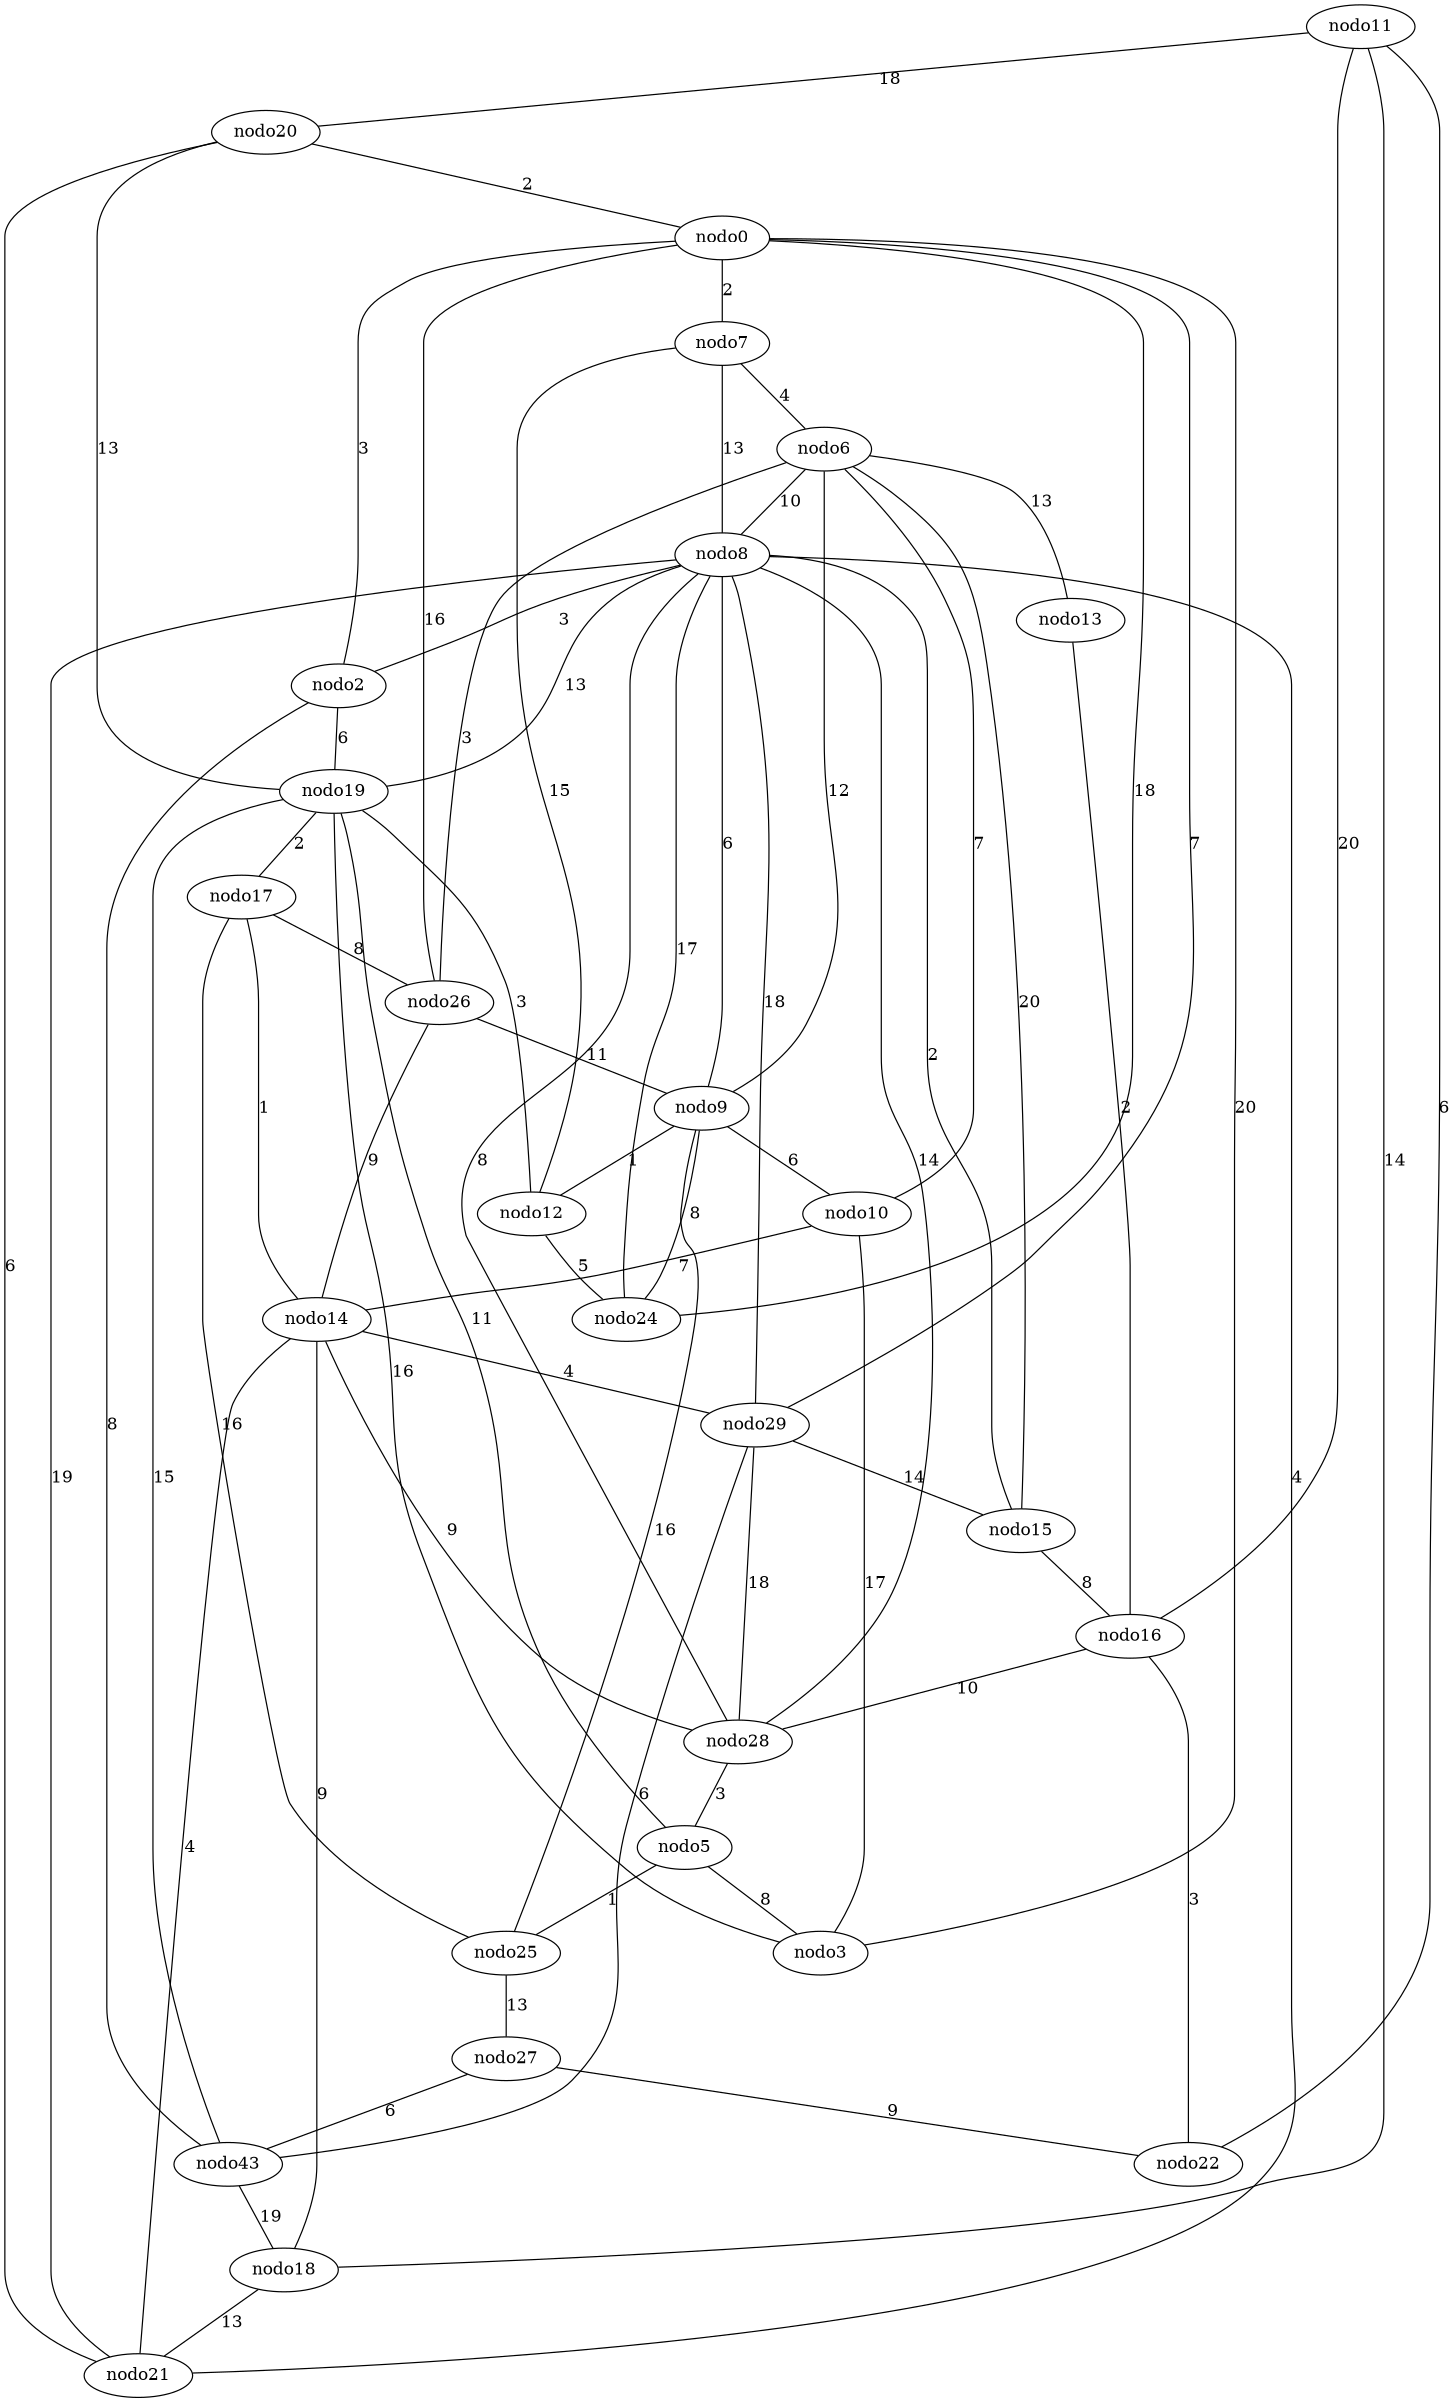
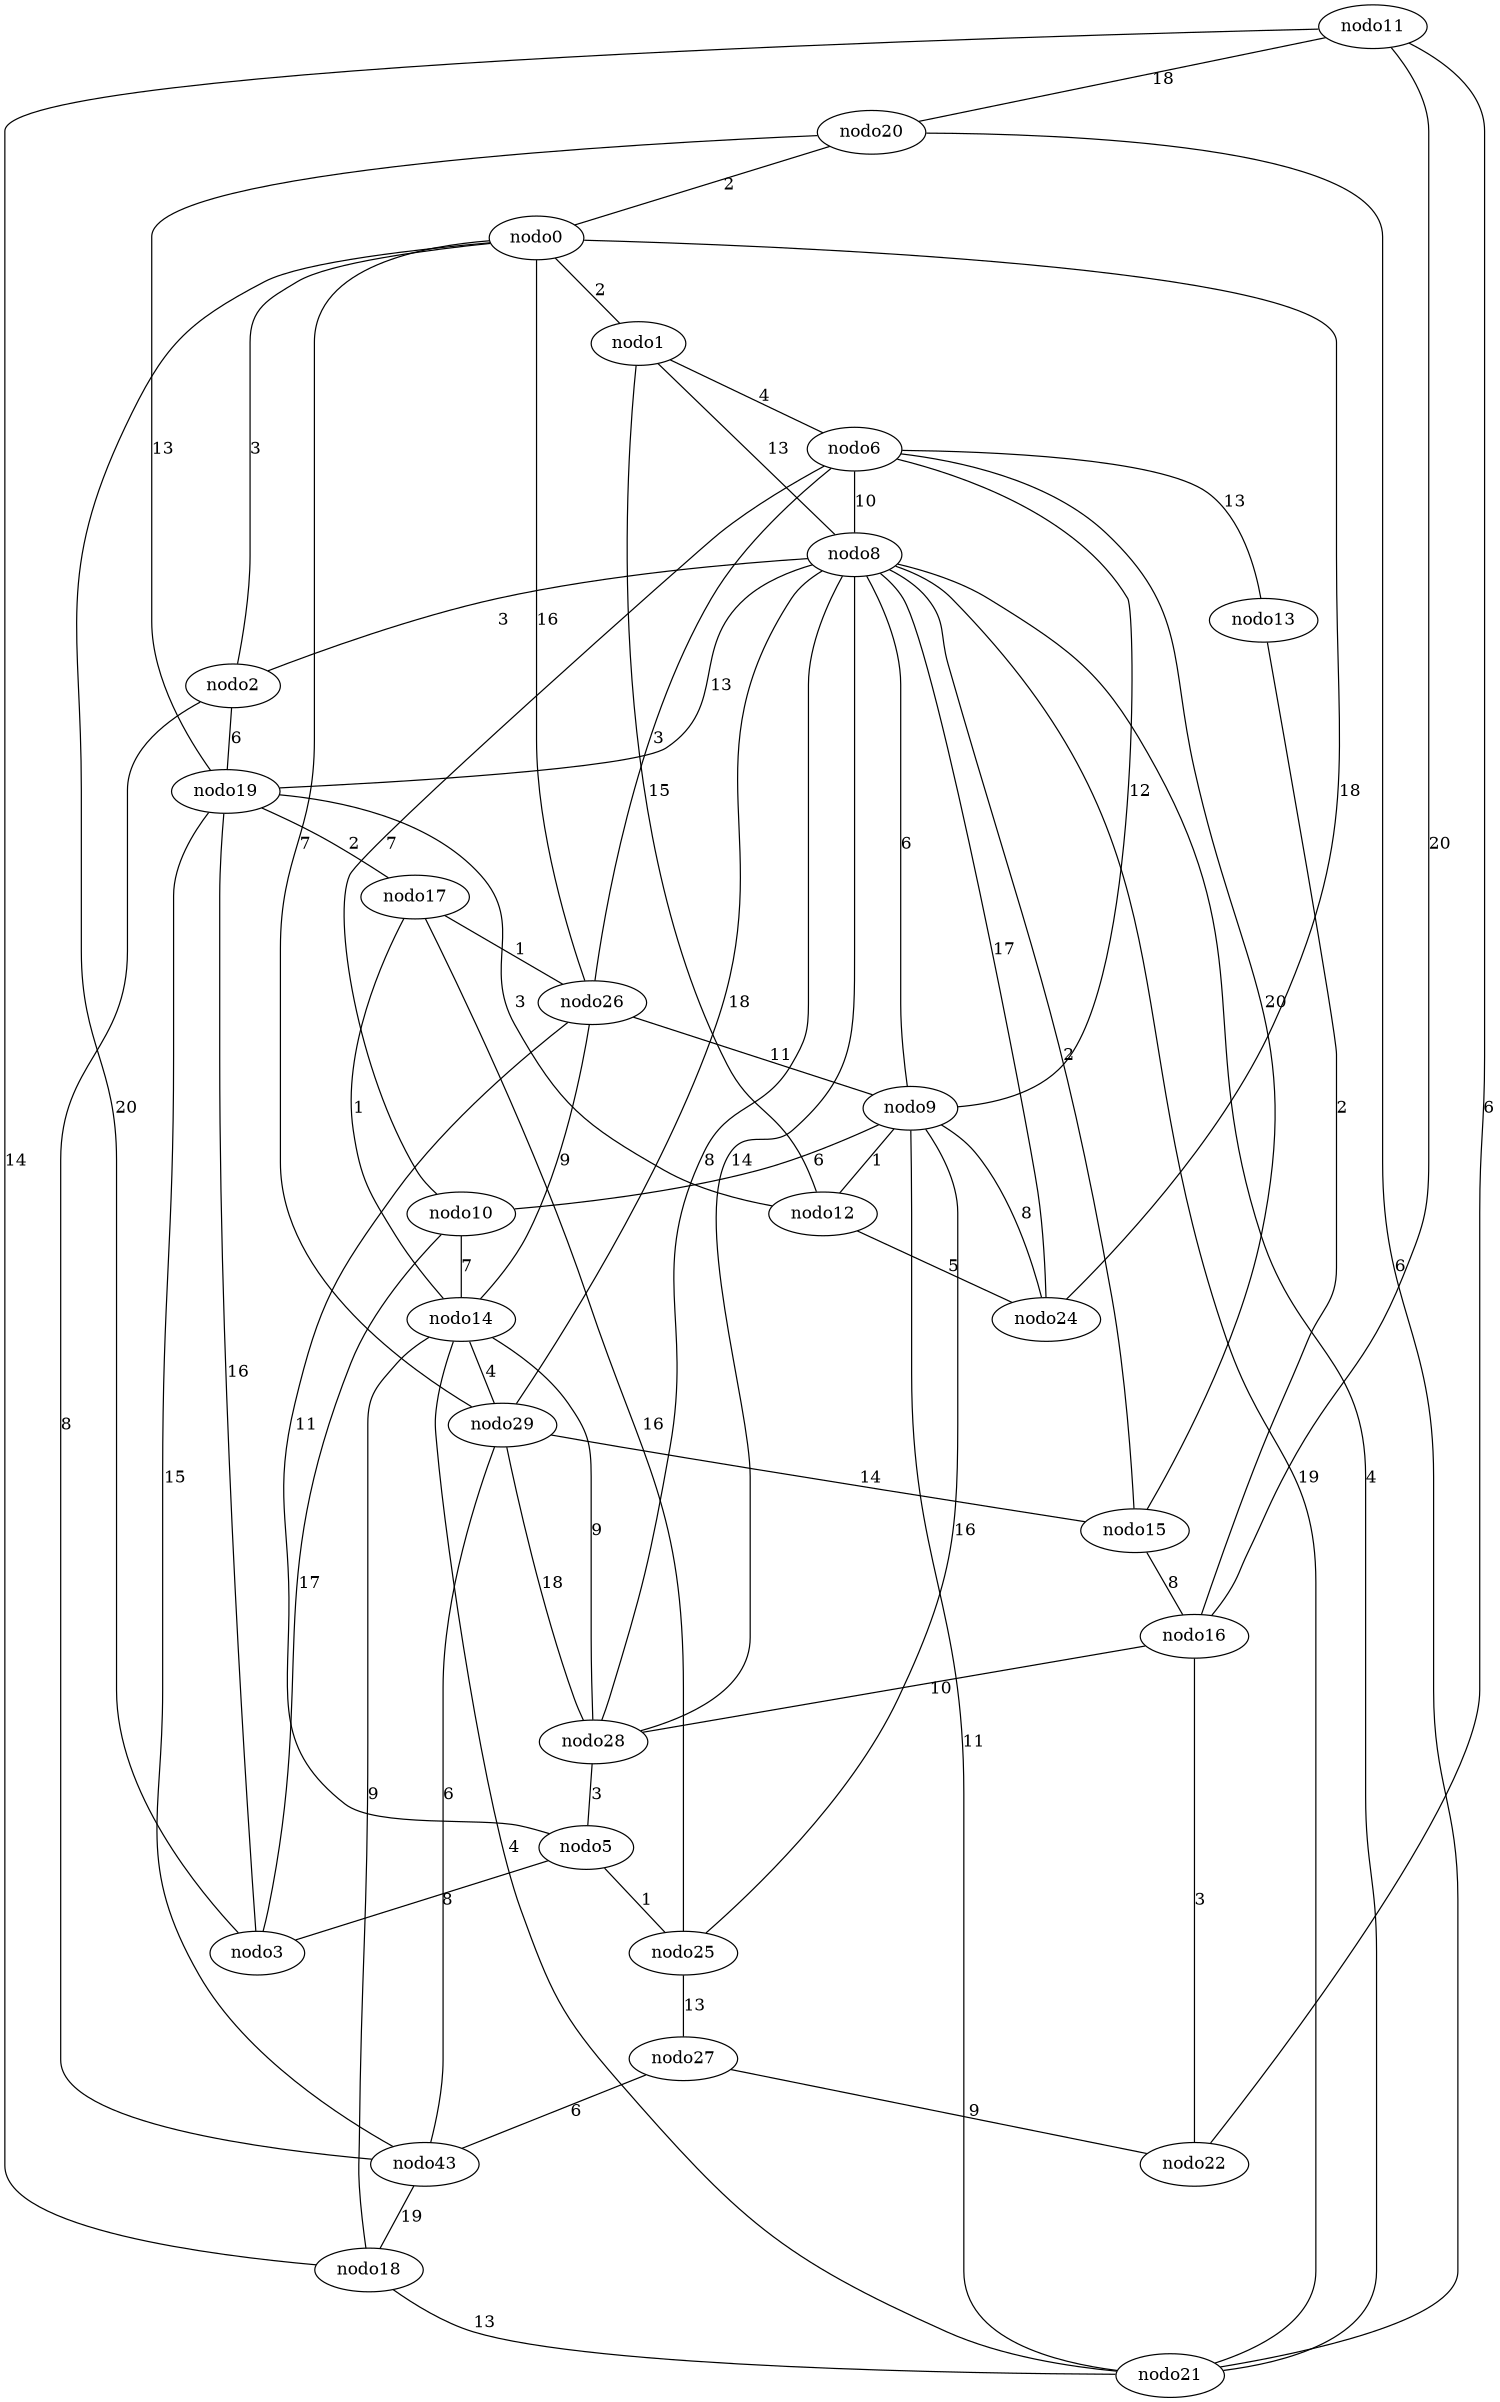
(722, 344) -> (639, 344)
(359, 950) -> (521, 950)
(469, 1337) -> (284, 1478)
none -> (964, 1798)
